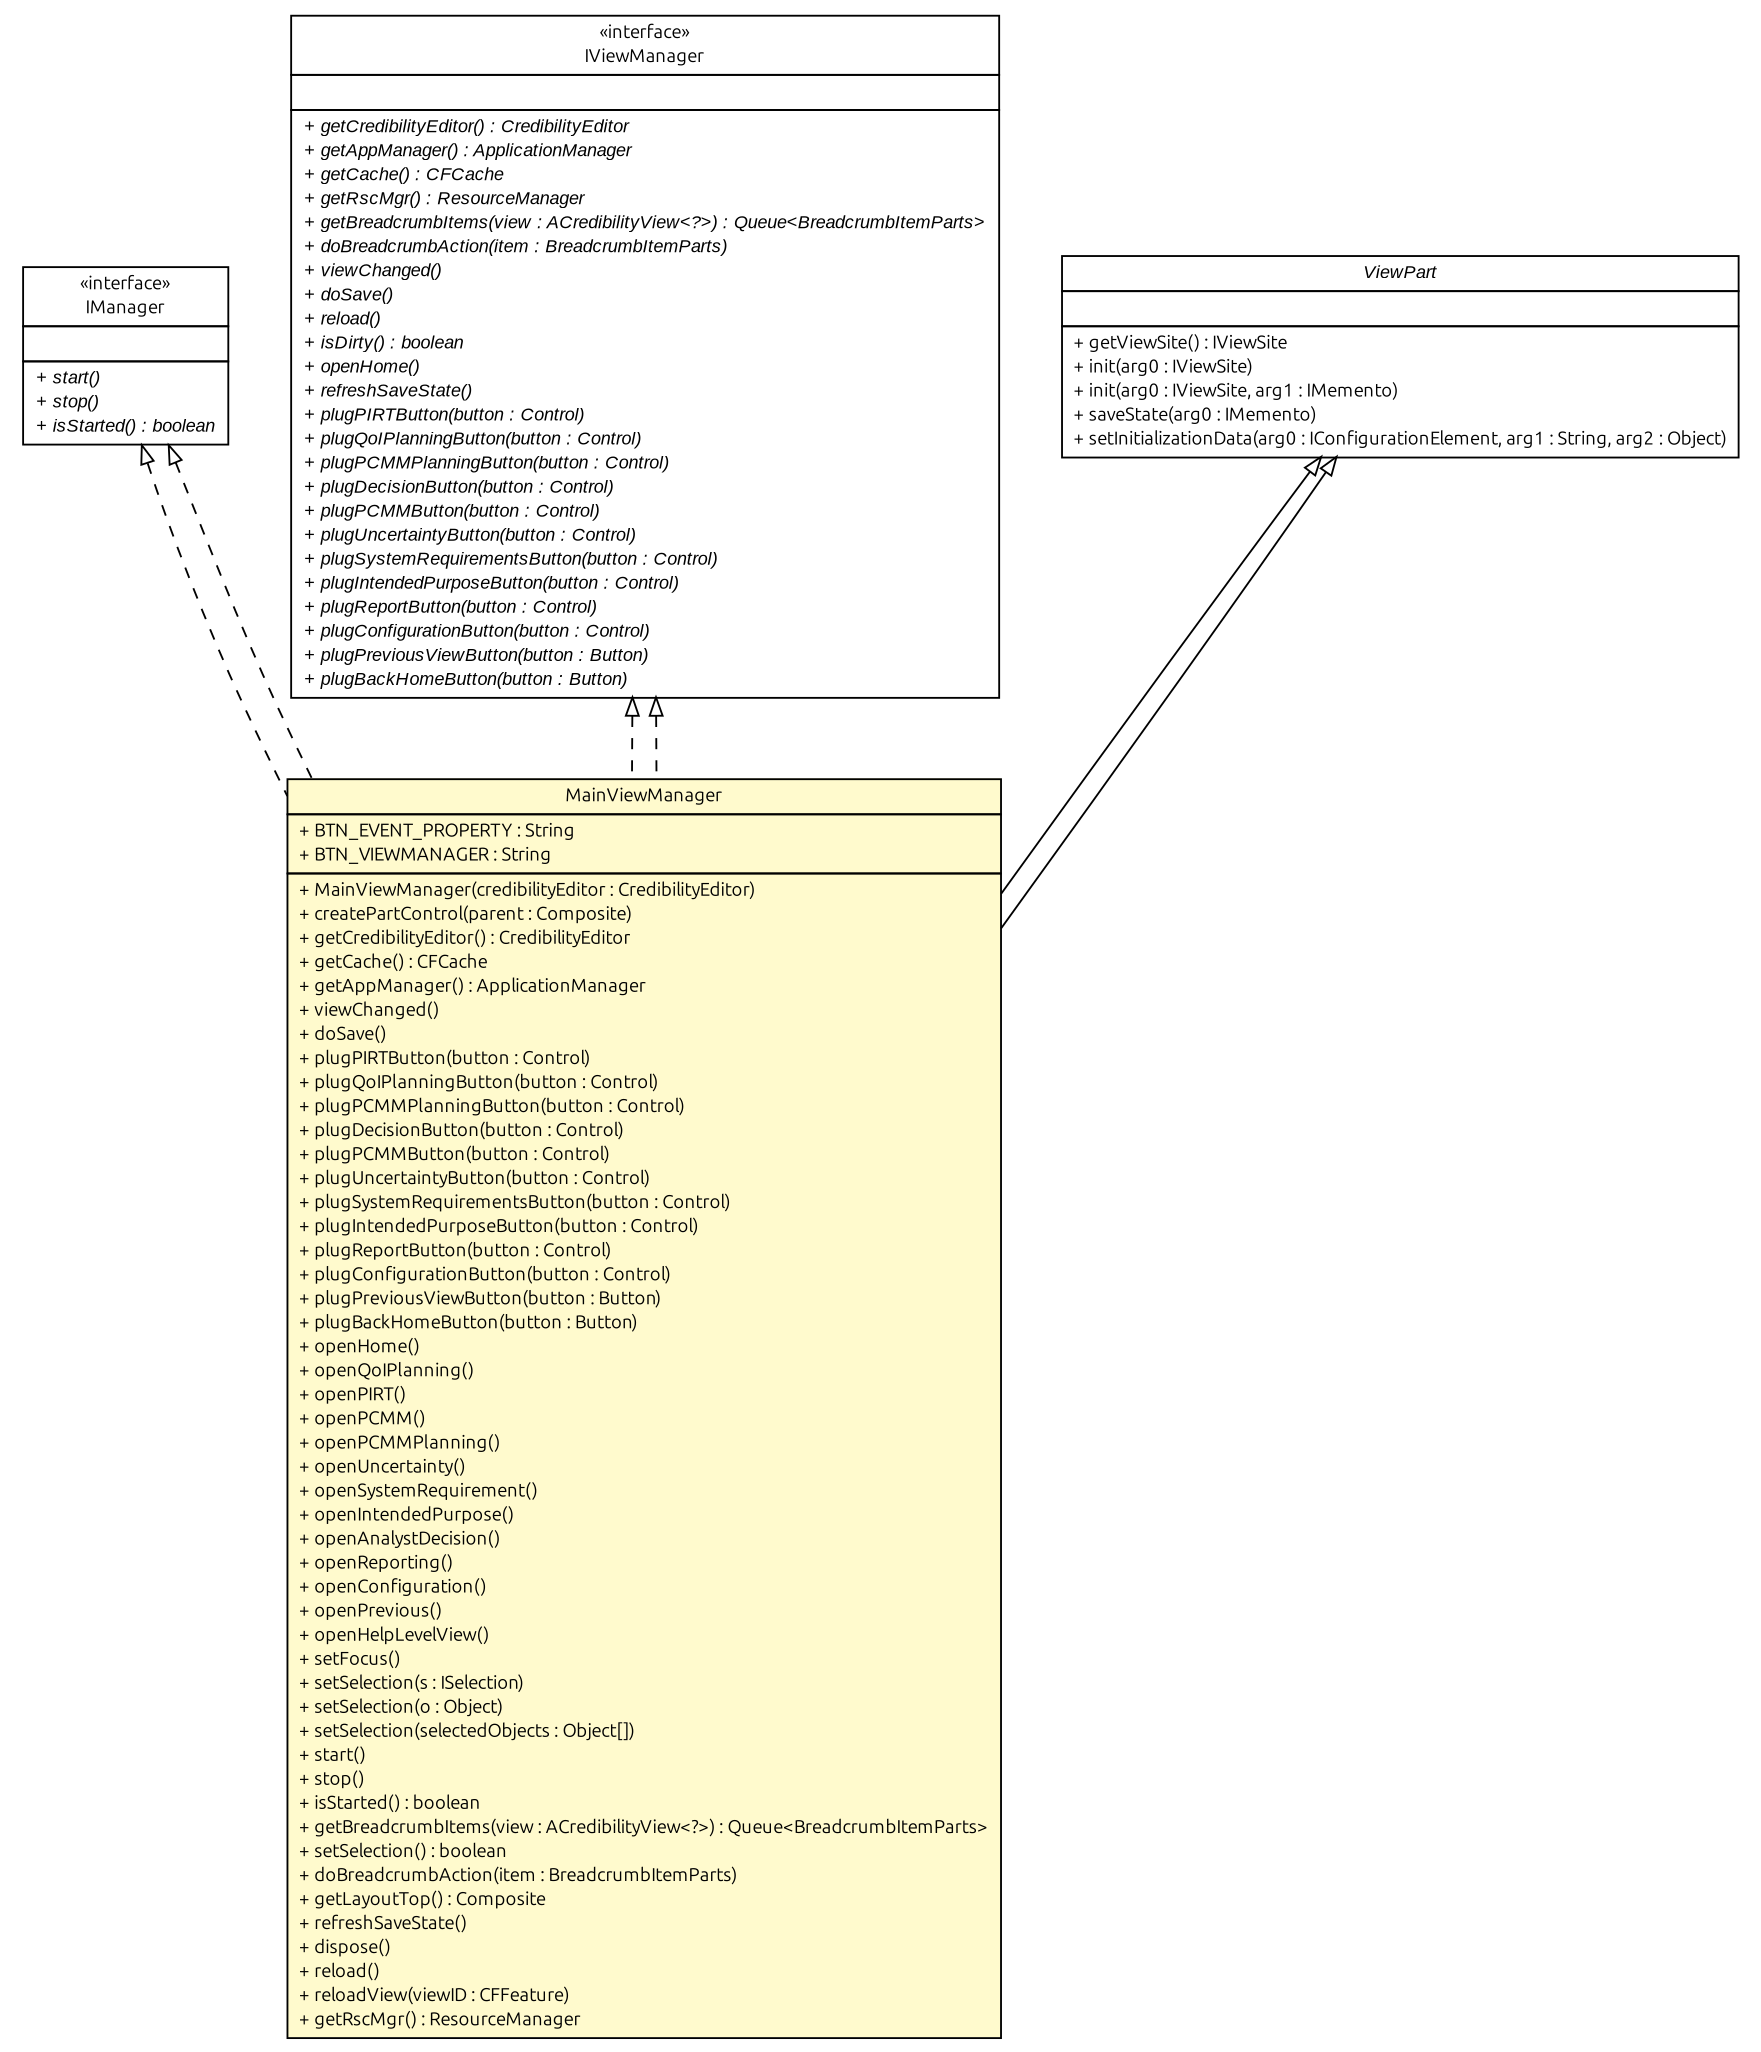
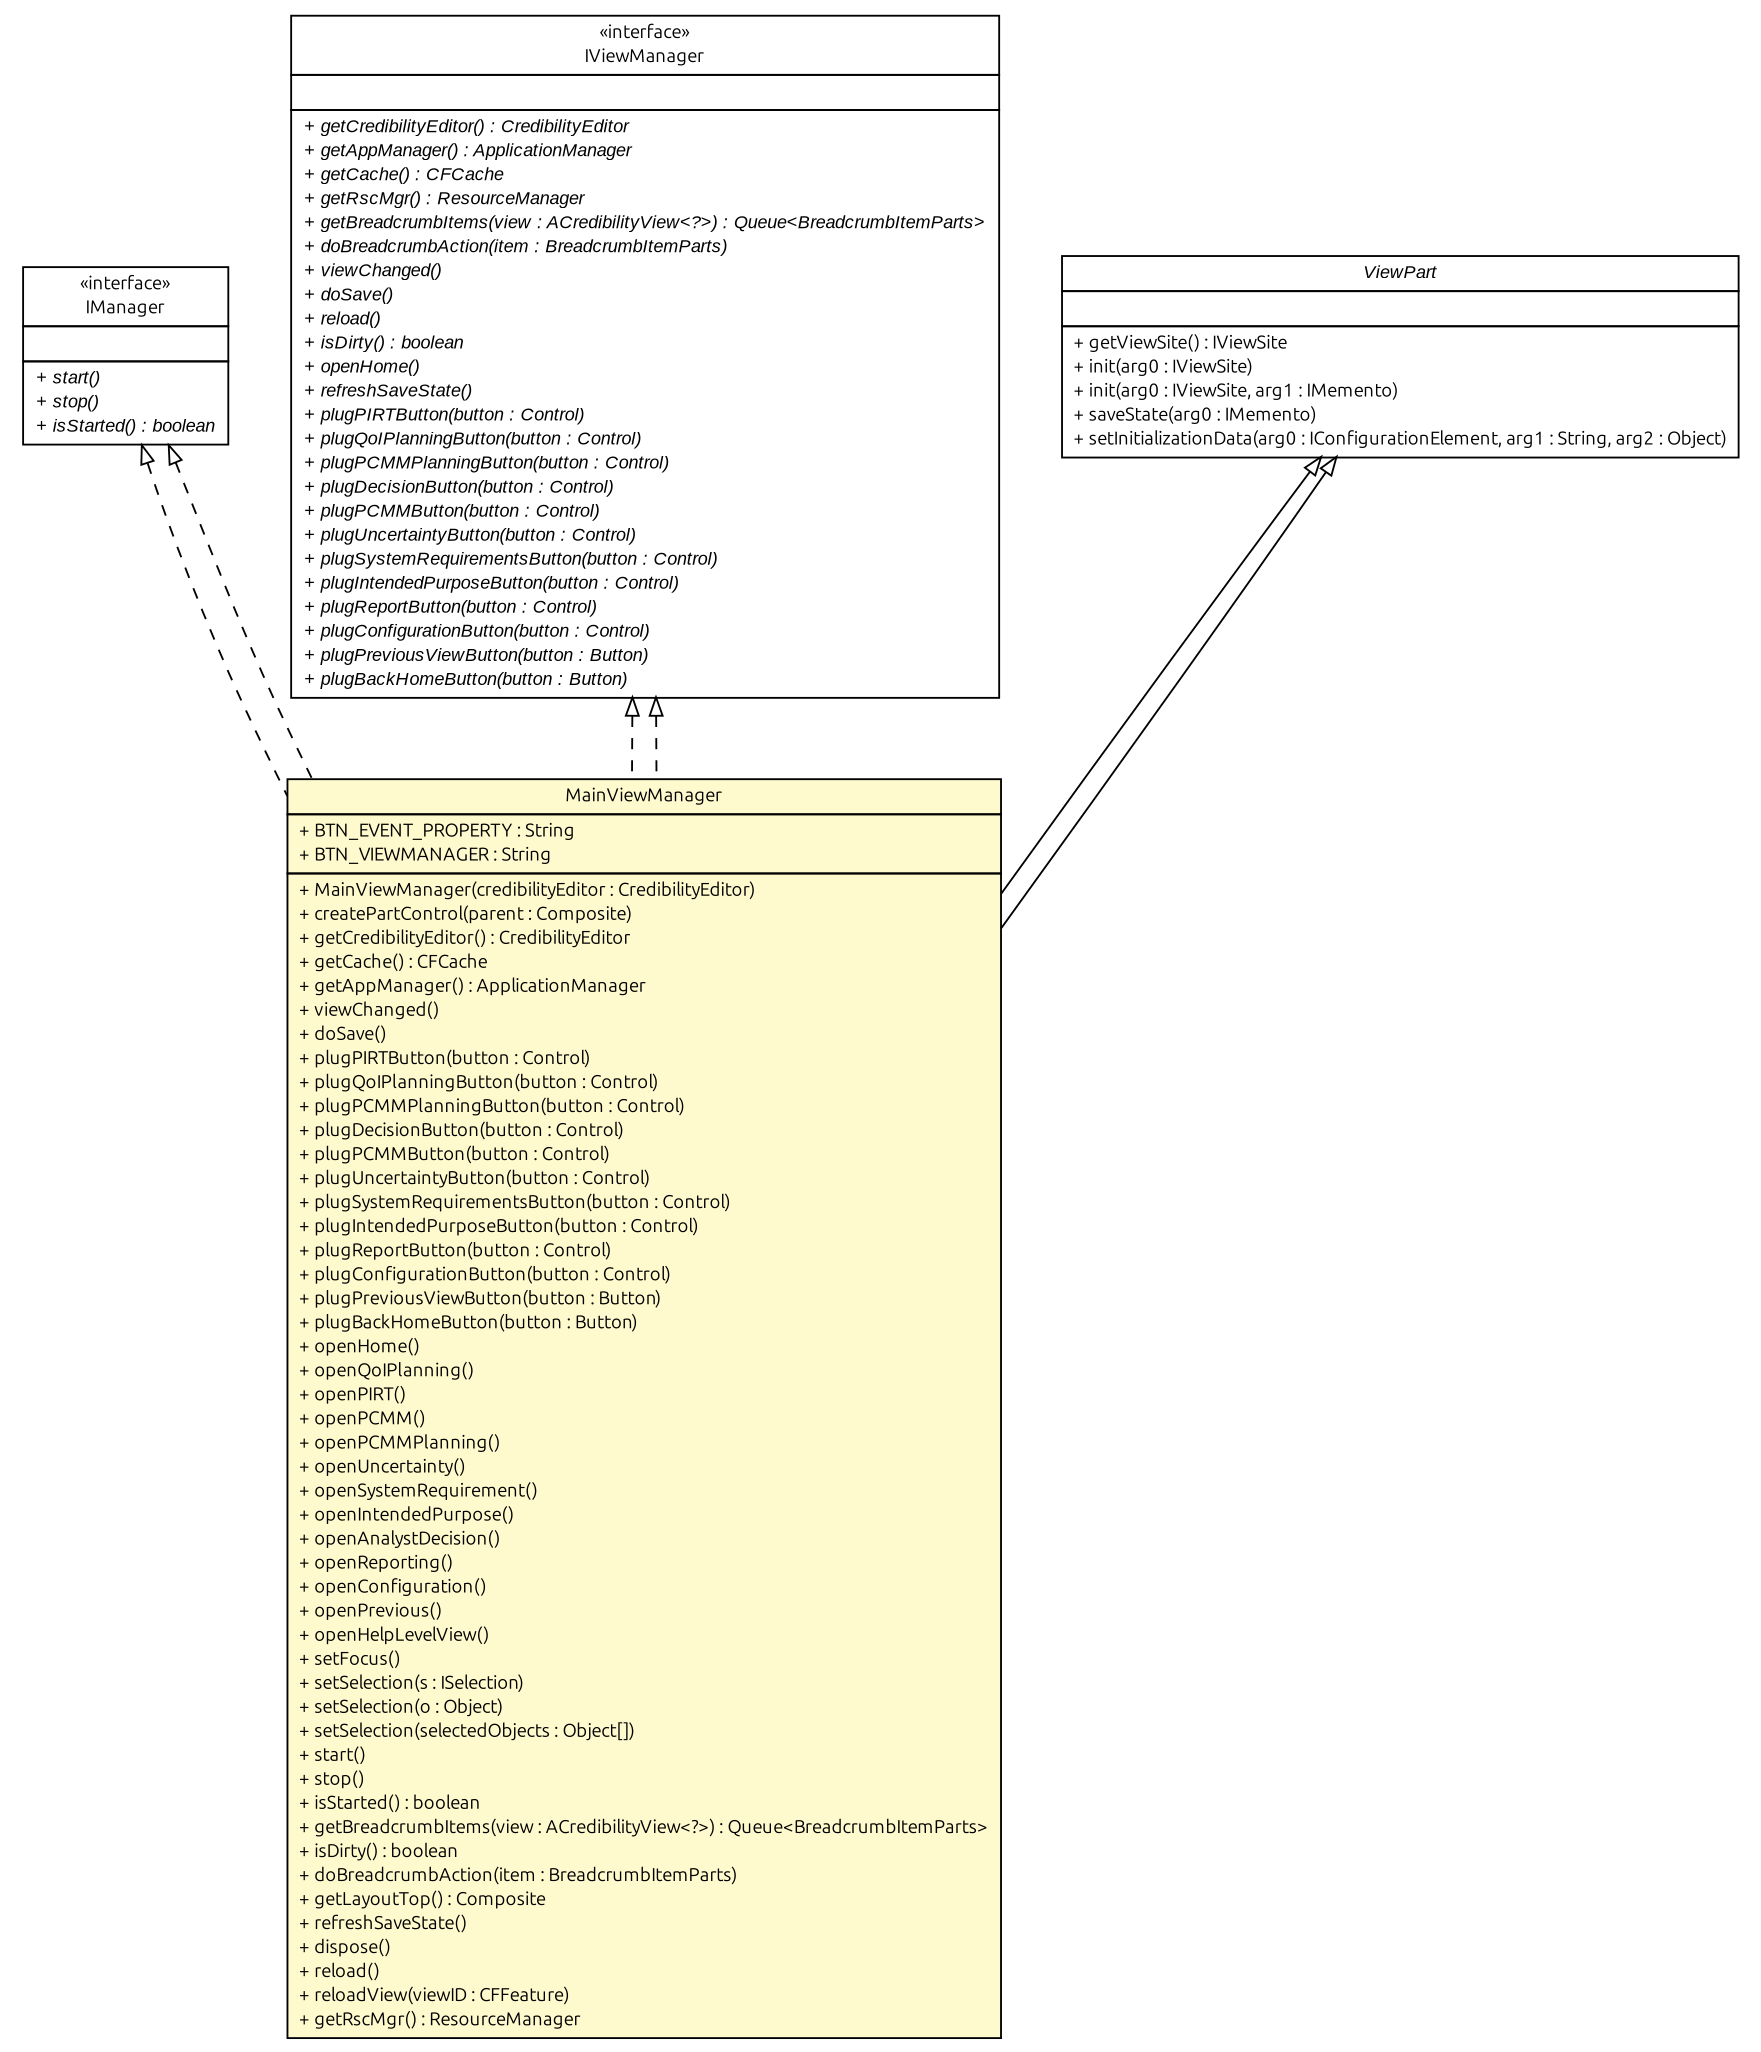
(404, 1851) -> (379, 1851)
